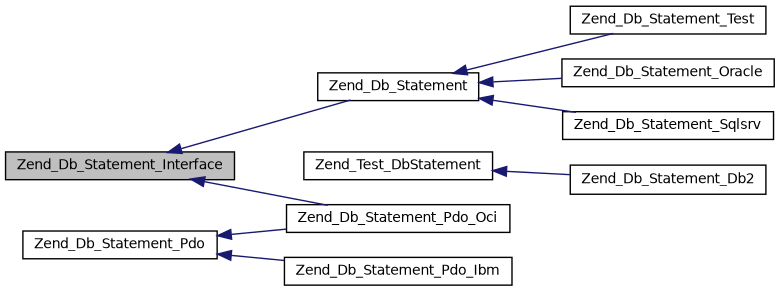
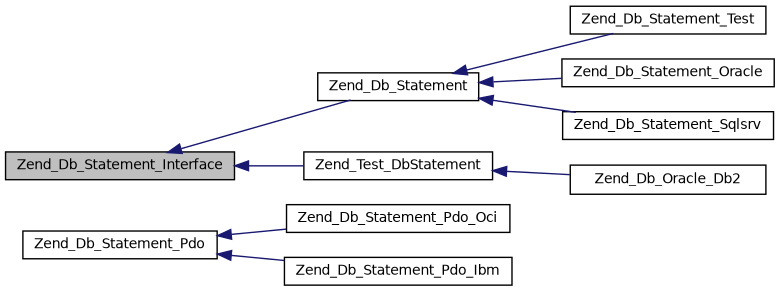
(668, 180) -> (668, 180)
(266, 194) -> (276, 166)
